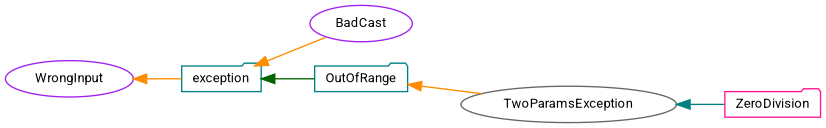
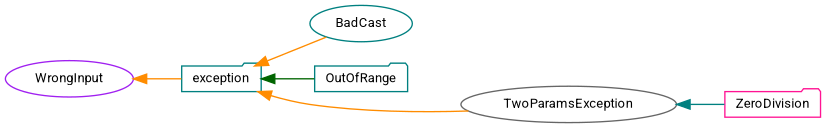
(361, 24) -> (361, 24)
(452, 90) -> (369, 110)
